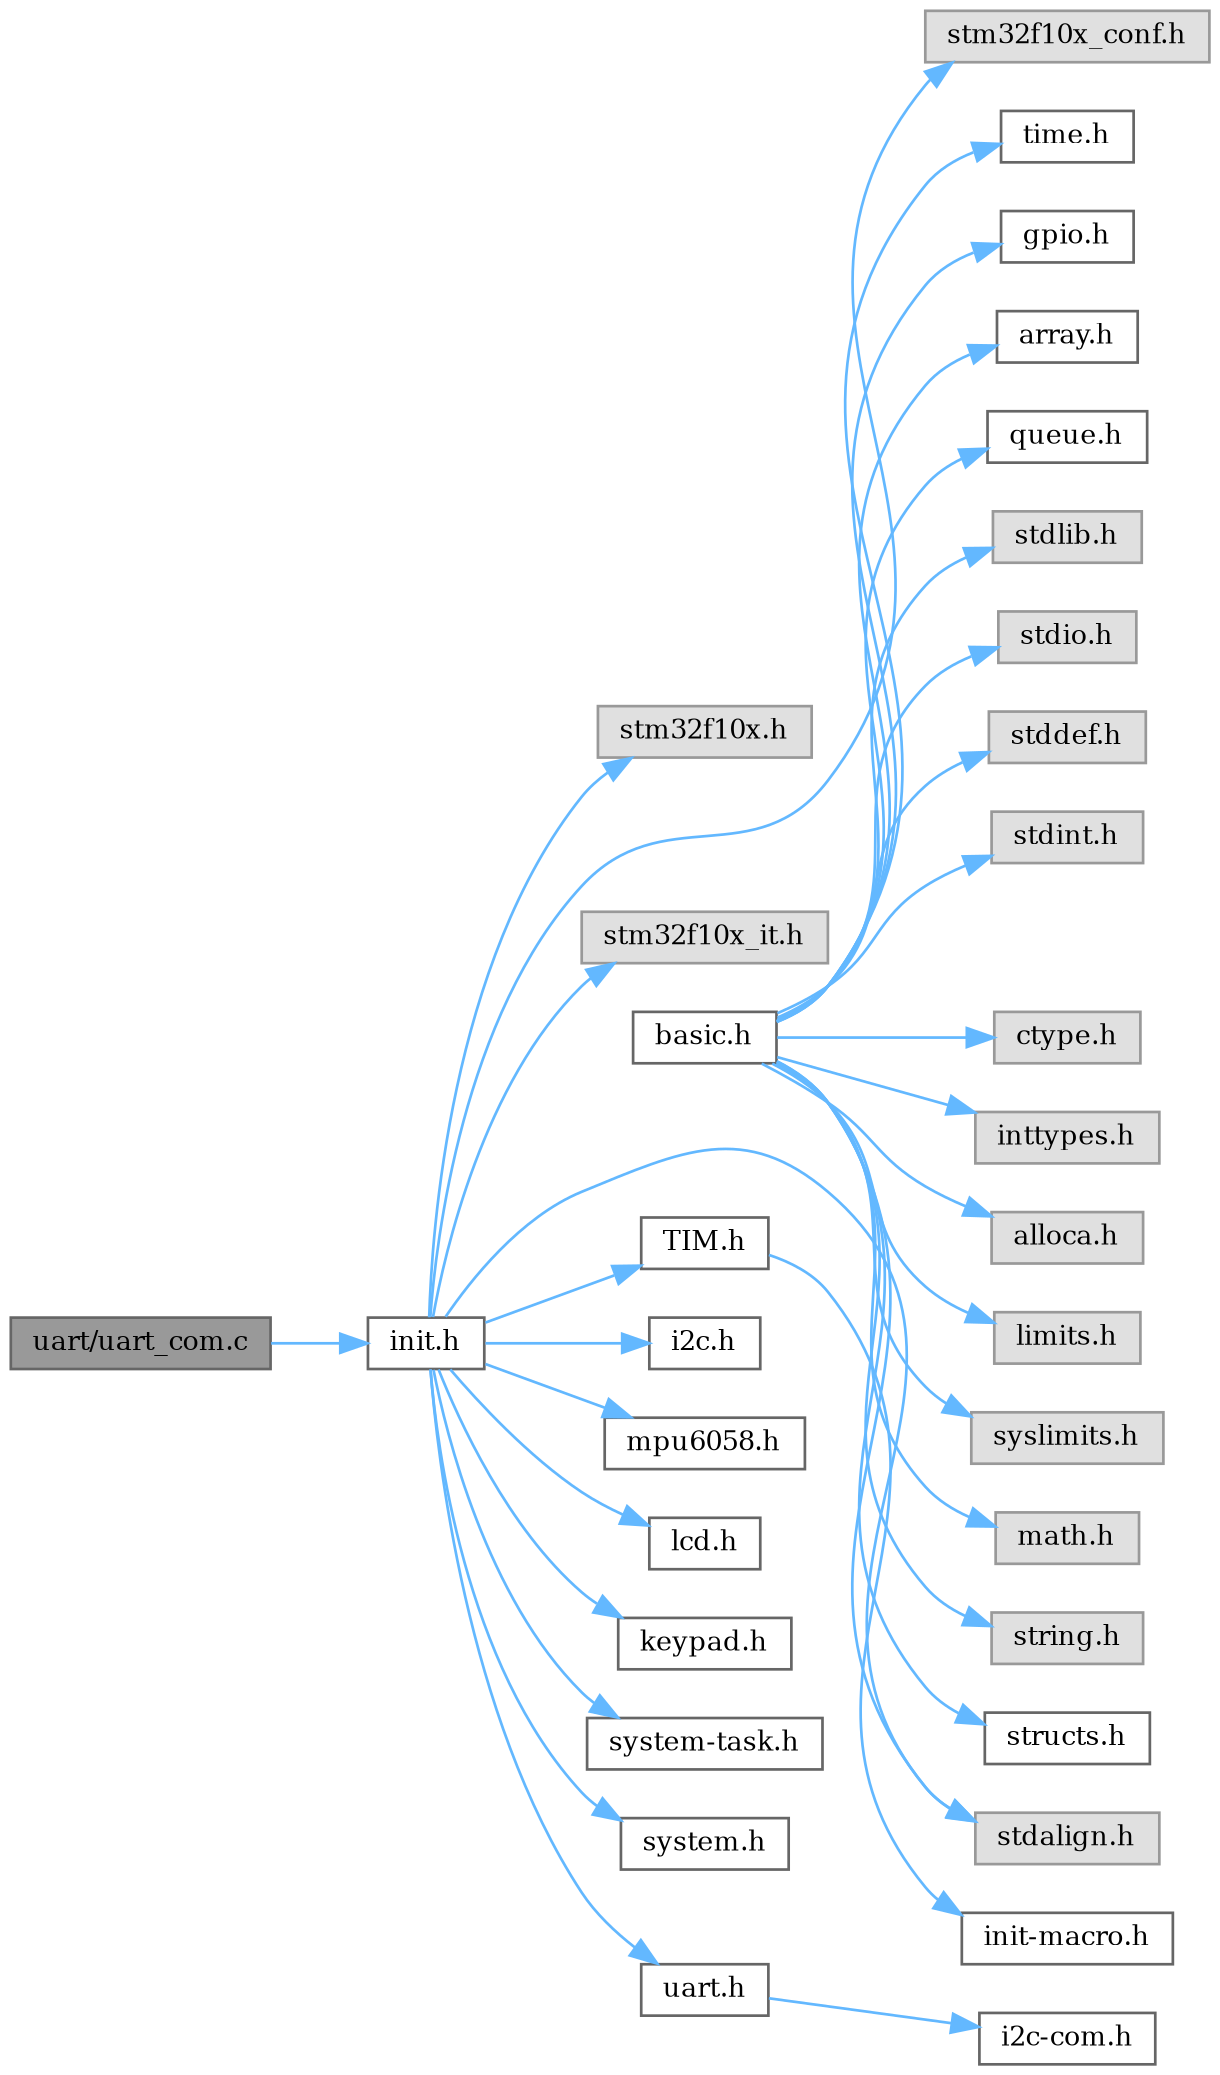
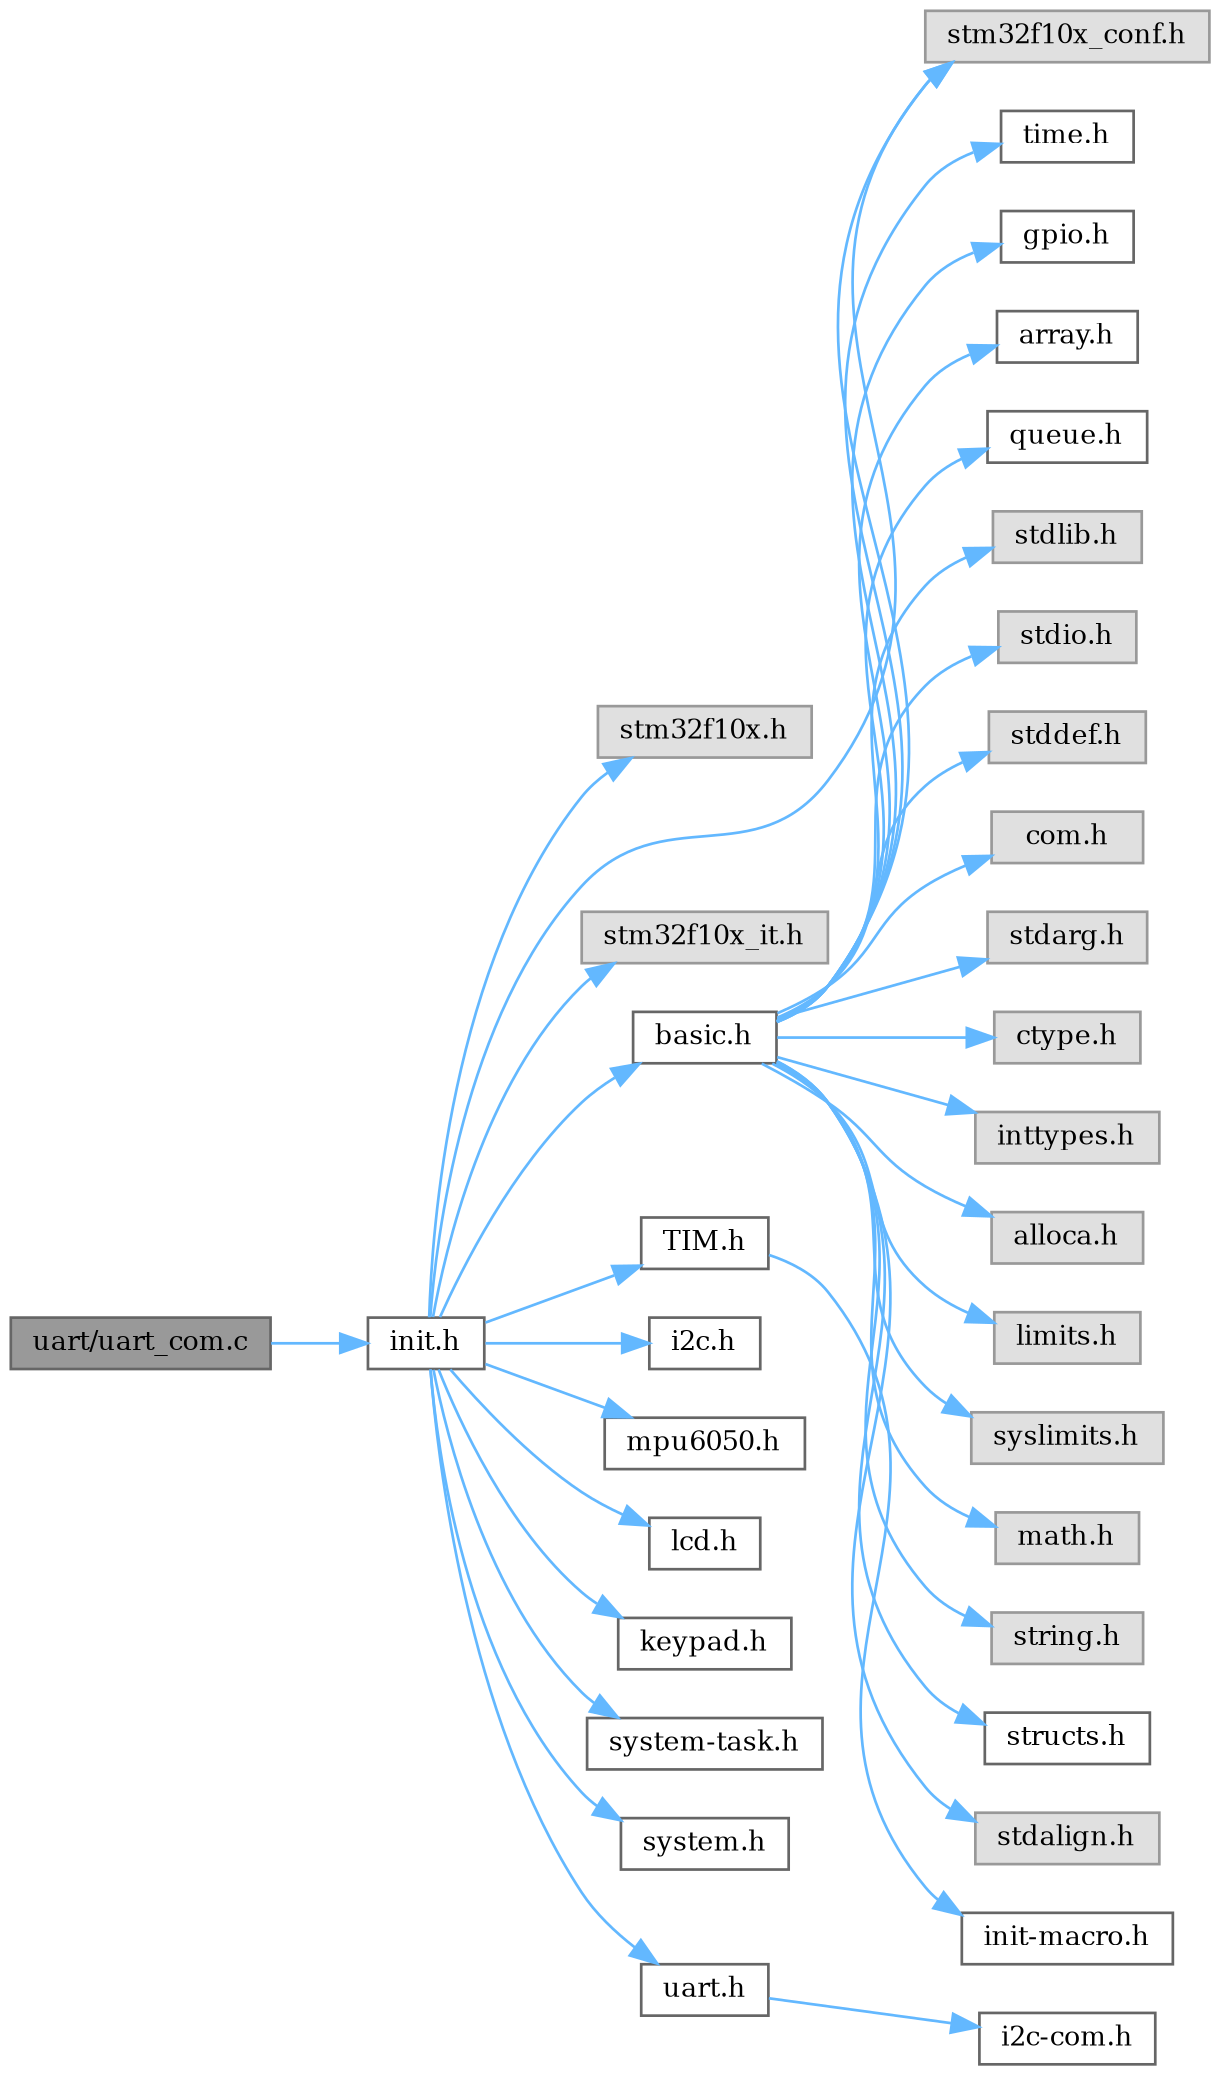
none -> (838, 312)
(1067, 837) -> (1067, 837)
none -> (1067, 937)
(844, 1211) -> (512, 1186)
(705, 1443) -> (705, 1443)
